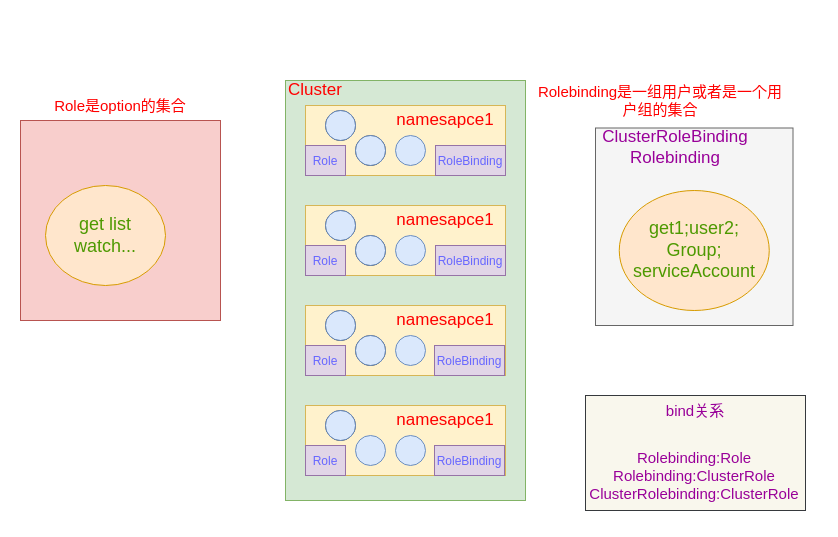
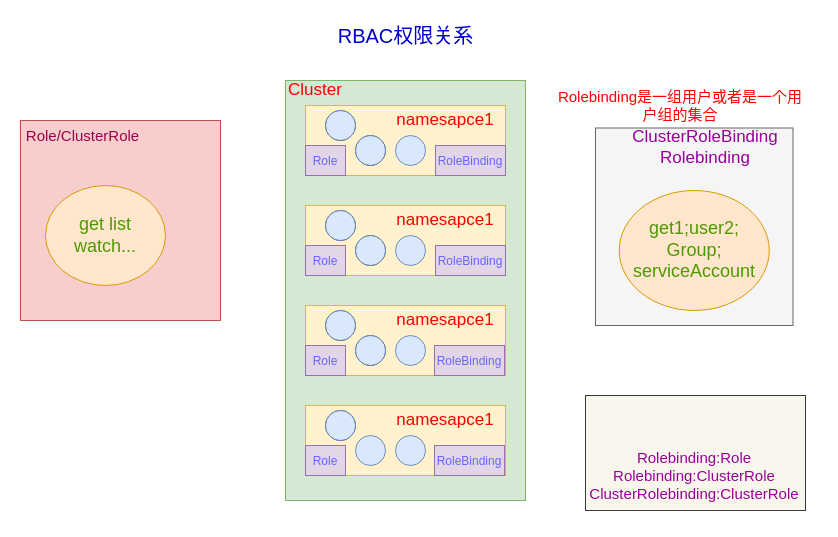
none -> (406, 36)
(661, 101) -> (681, 106)
(121, 106) -> none
none -> (83, 136)
(676, 148) -> (706, 148)
(695, 411) -> none
